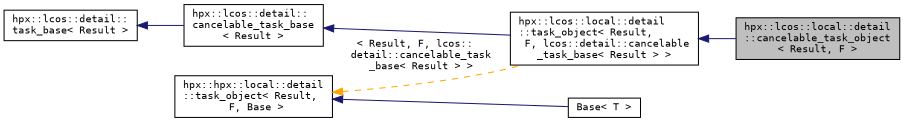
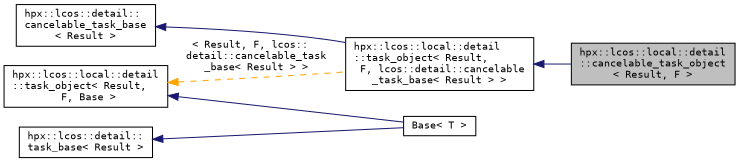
(166, 25) -> (283, 133)
(254, 97) -> (86, 86)
